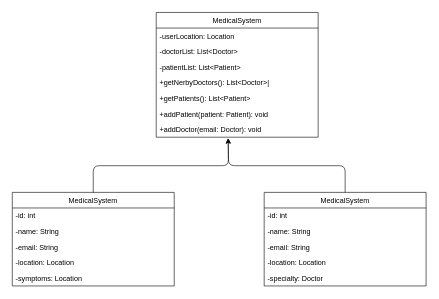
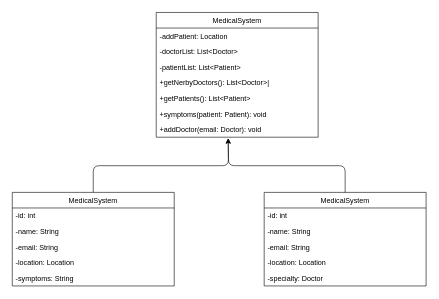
(202, 36) -> (198, 36)
(223, 114) -> (220, 114)
(51, 278) -> (47, 278)
